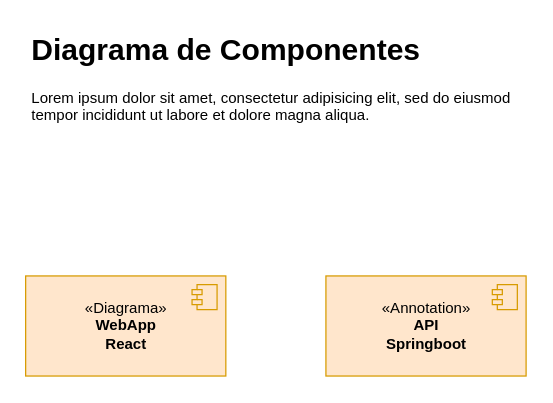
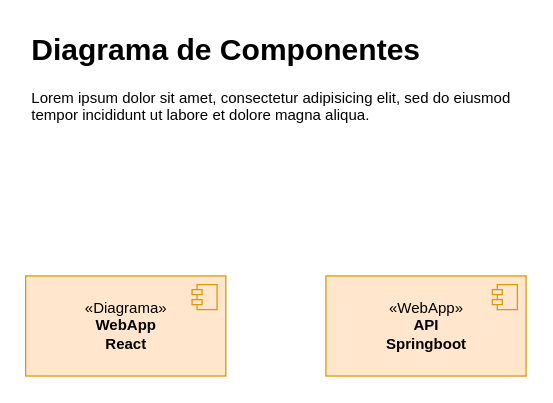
(426, 326) -> (426, 326)
